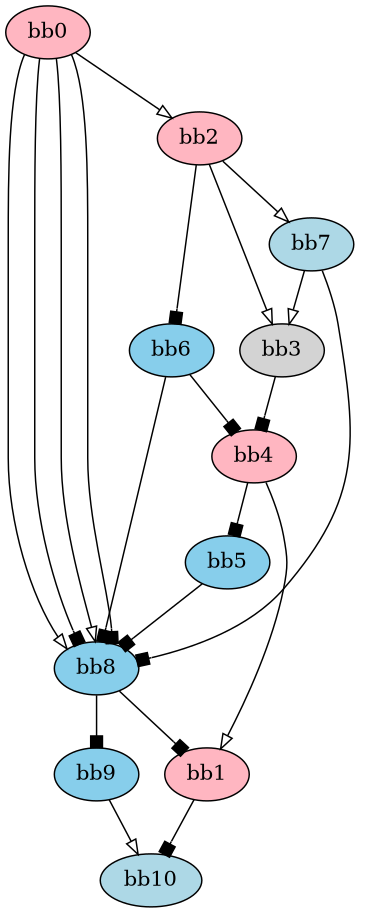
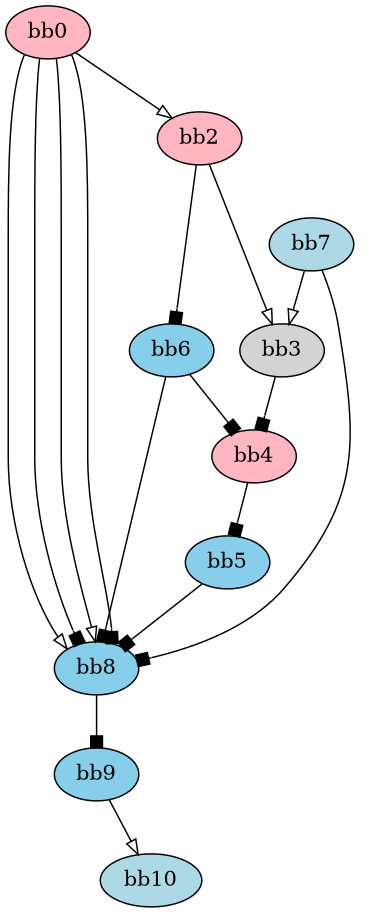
(250, 186) -> none
(207, 774) -> none
